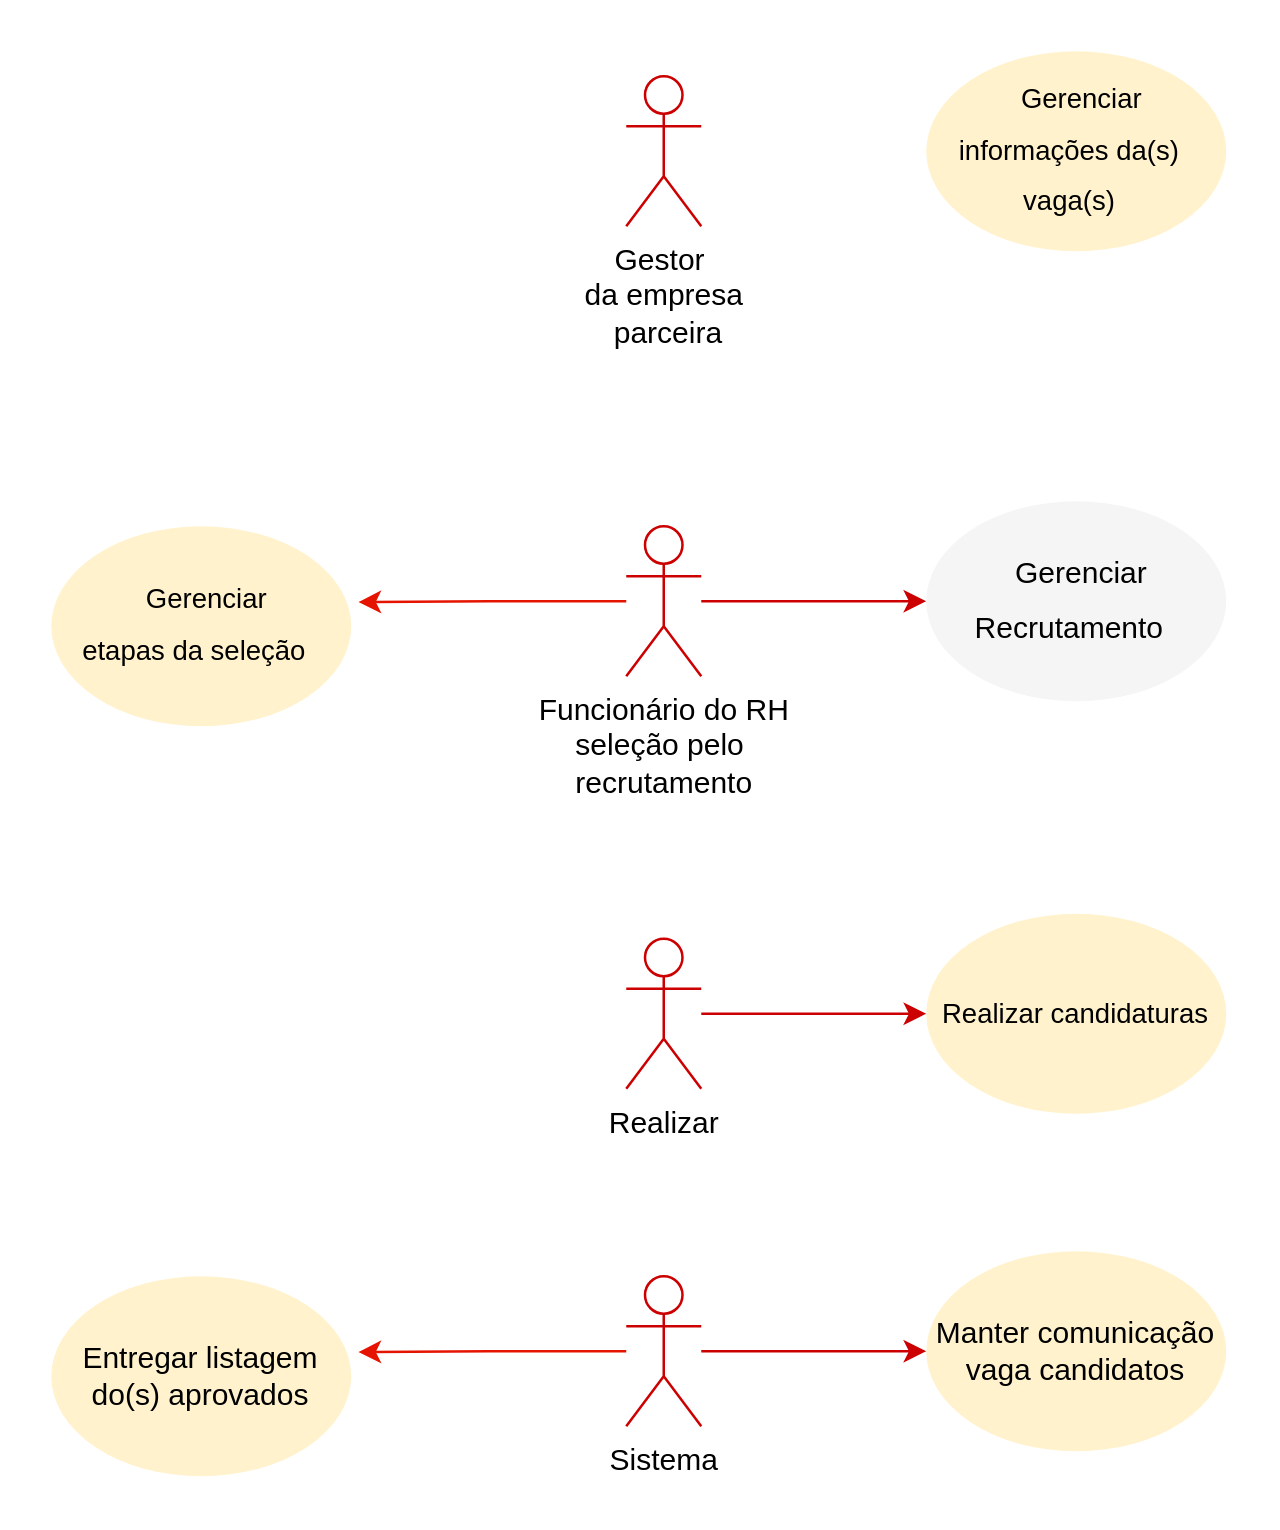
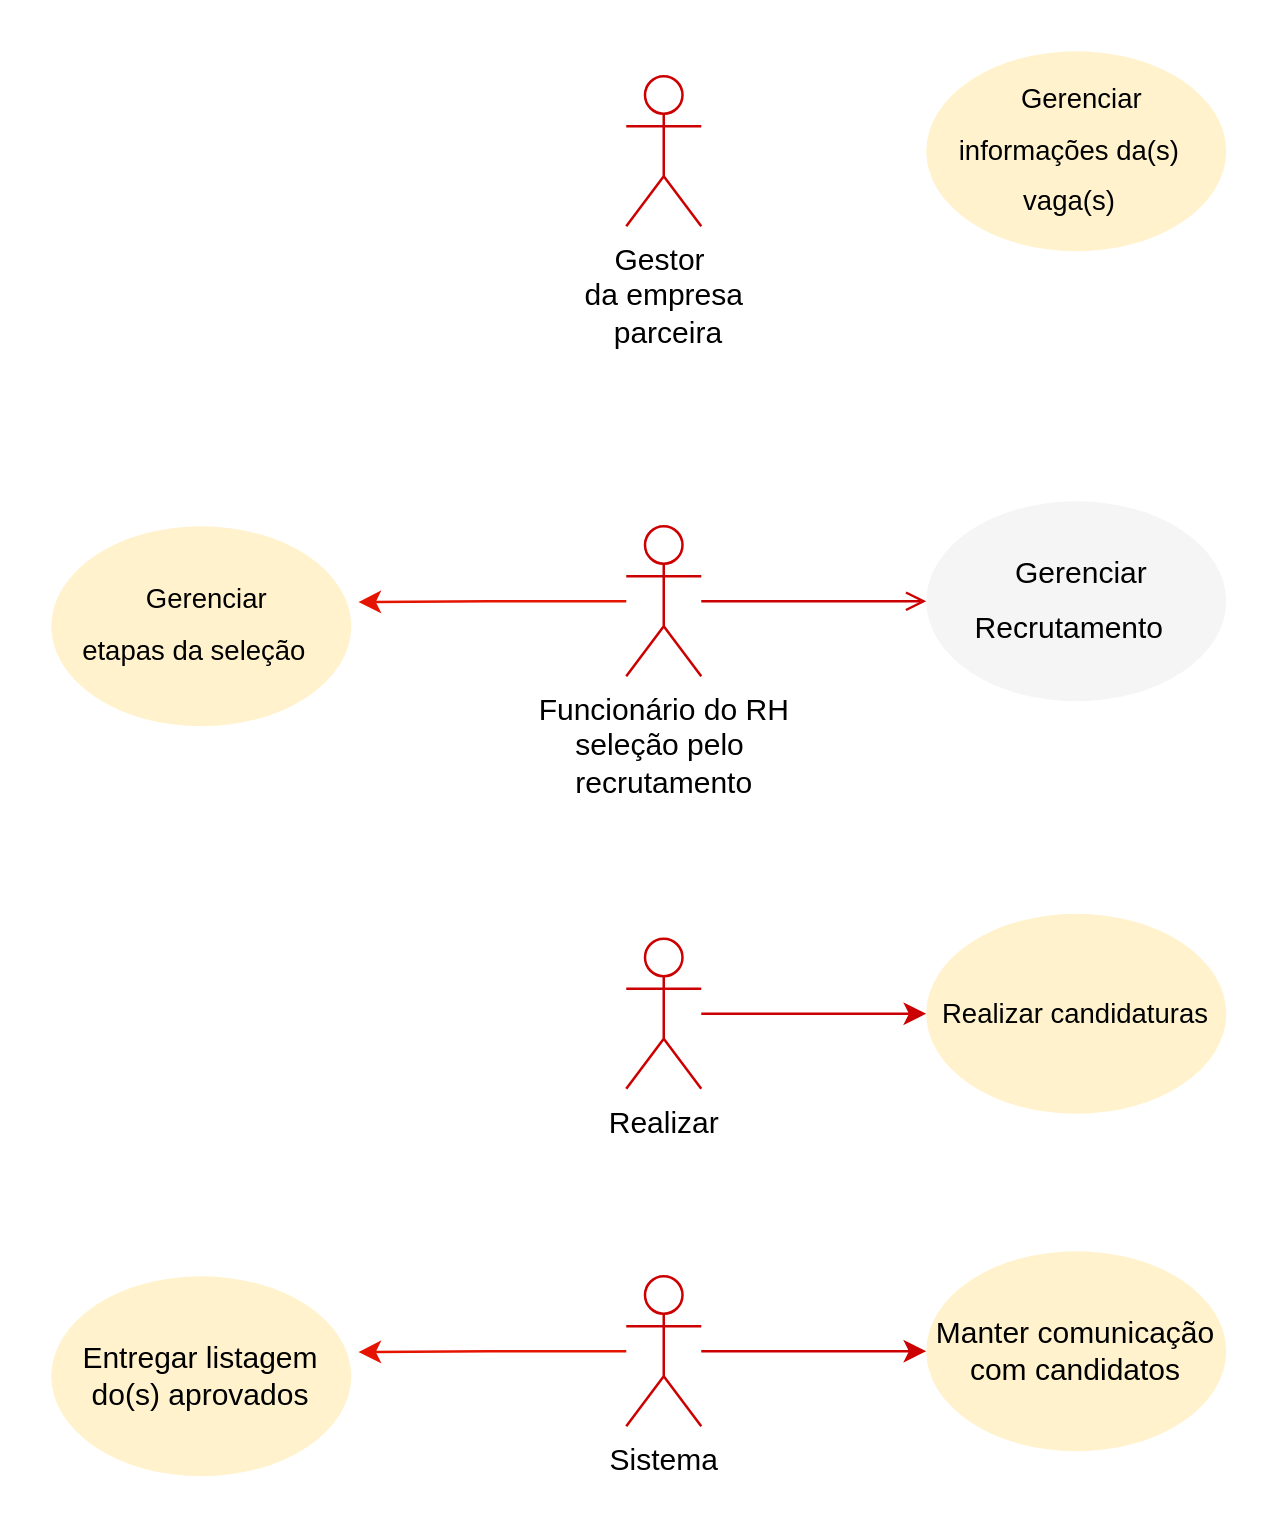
(908, 601) -> (912, 601)
(1076, 1351) -> (1076, 1351)
